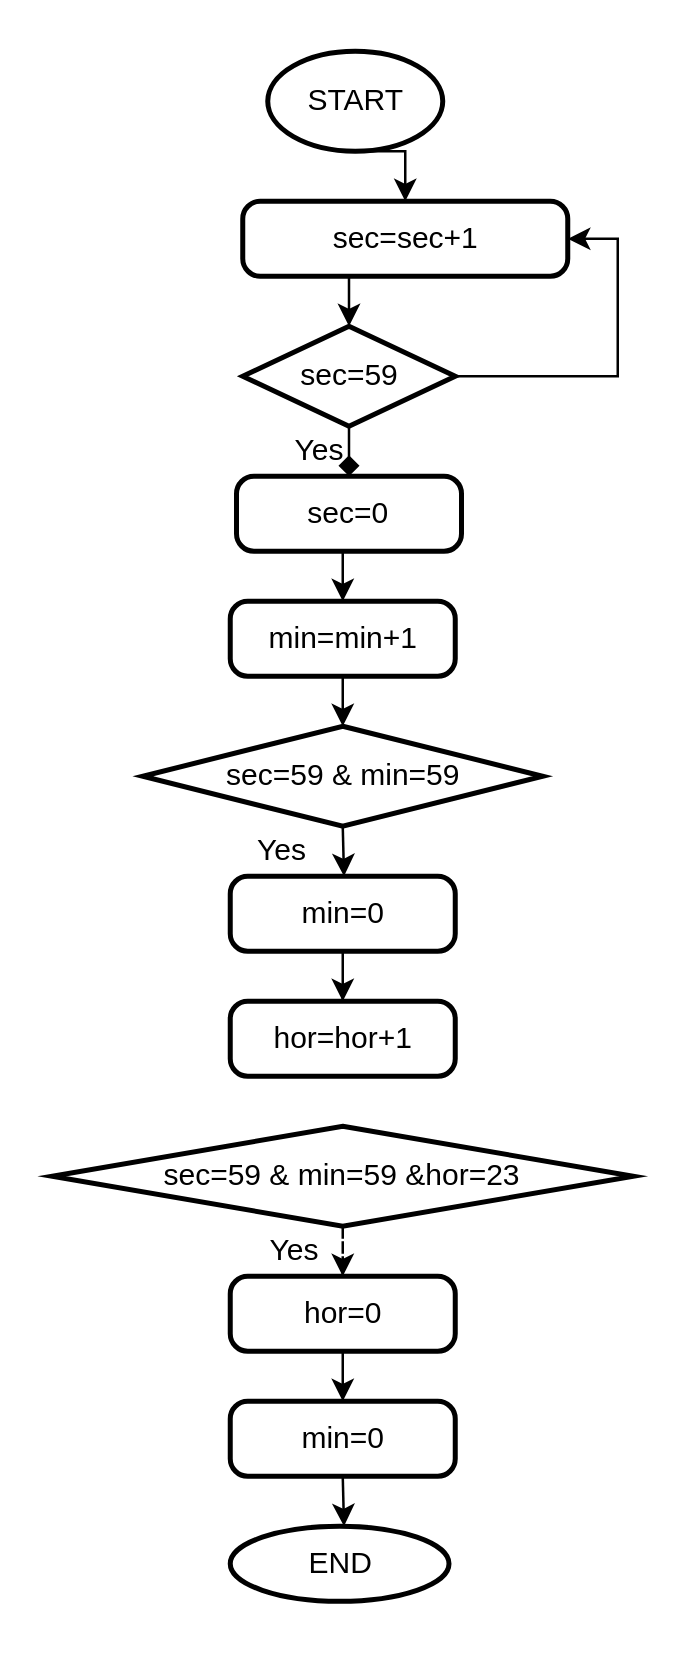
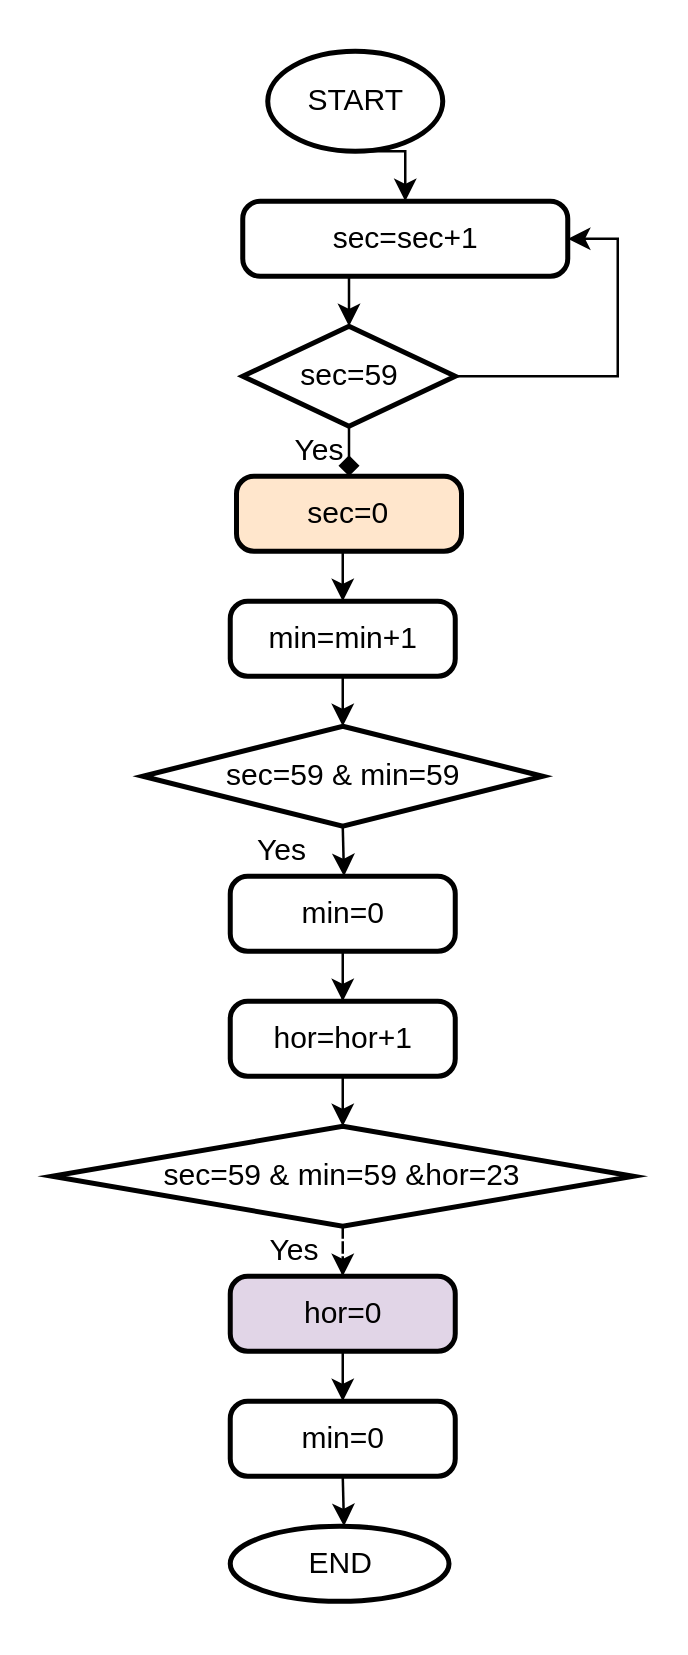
(349, 514) -> (349, 514)
none -> (343, 1093)
(343, 1314) -> (343, 1314)
